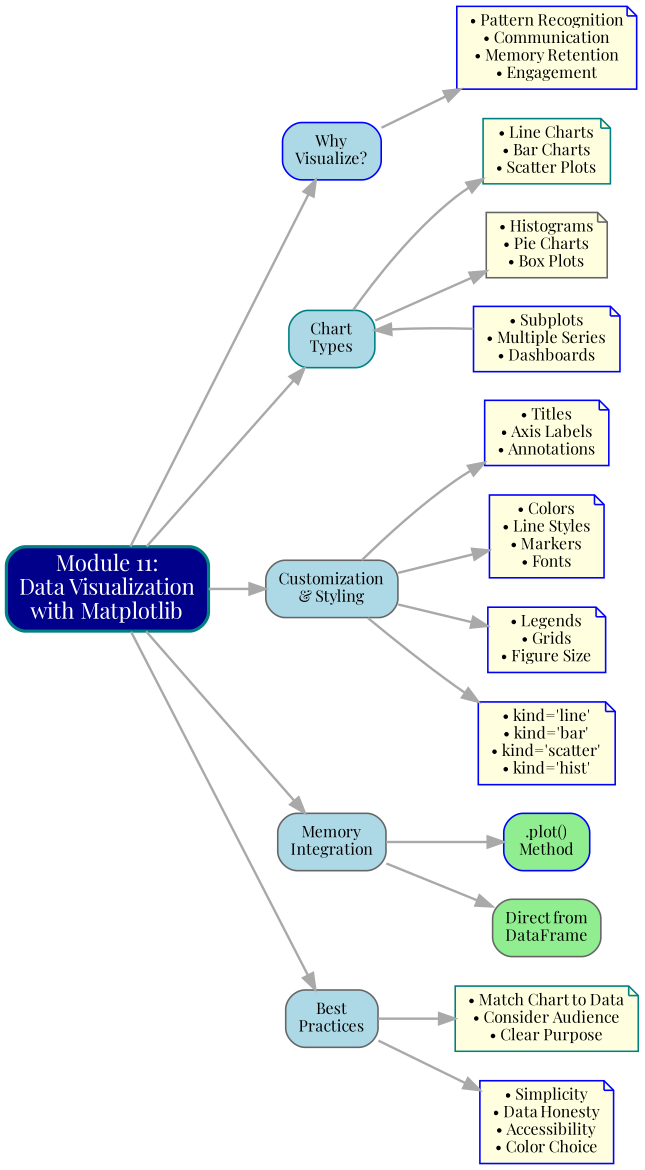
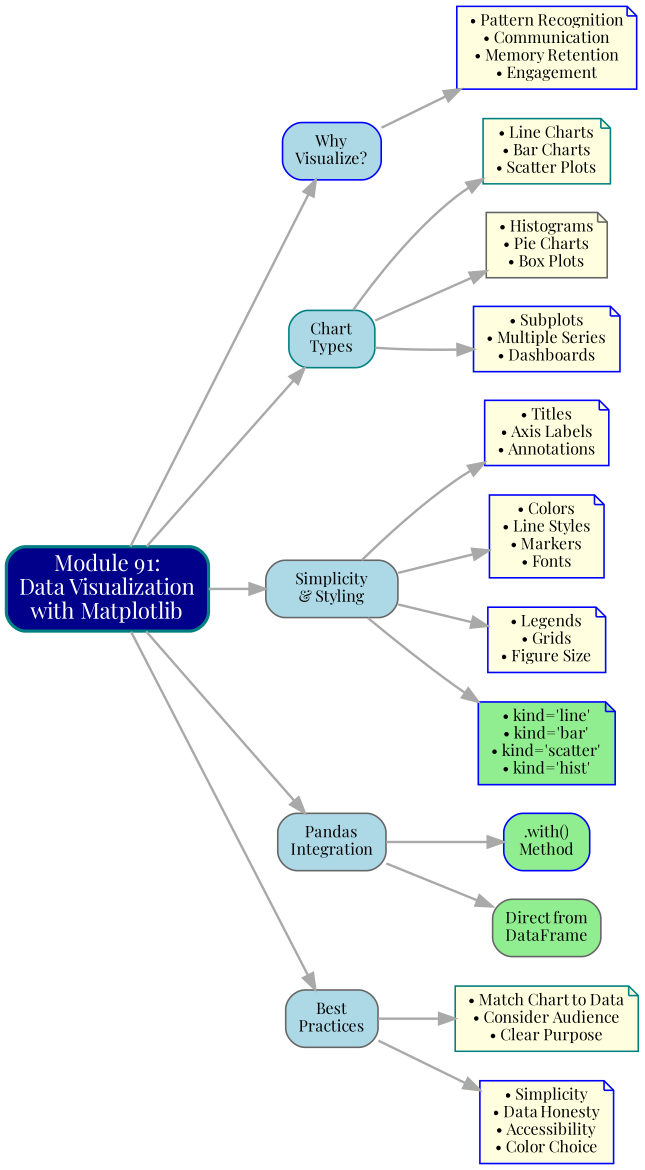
(432, 328) -> (416, 350)
(107, 589) -> (107, 589)
(332, 589) -> (332, 589)
(547, 743) -> (547, 743)
(332, 842) -> (332, 842)
(547, 842) -> (547, 842)
